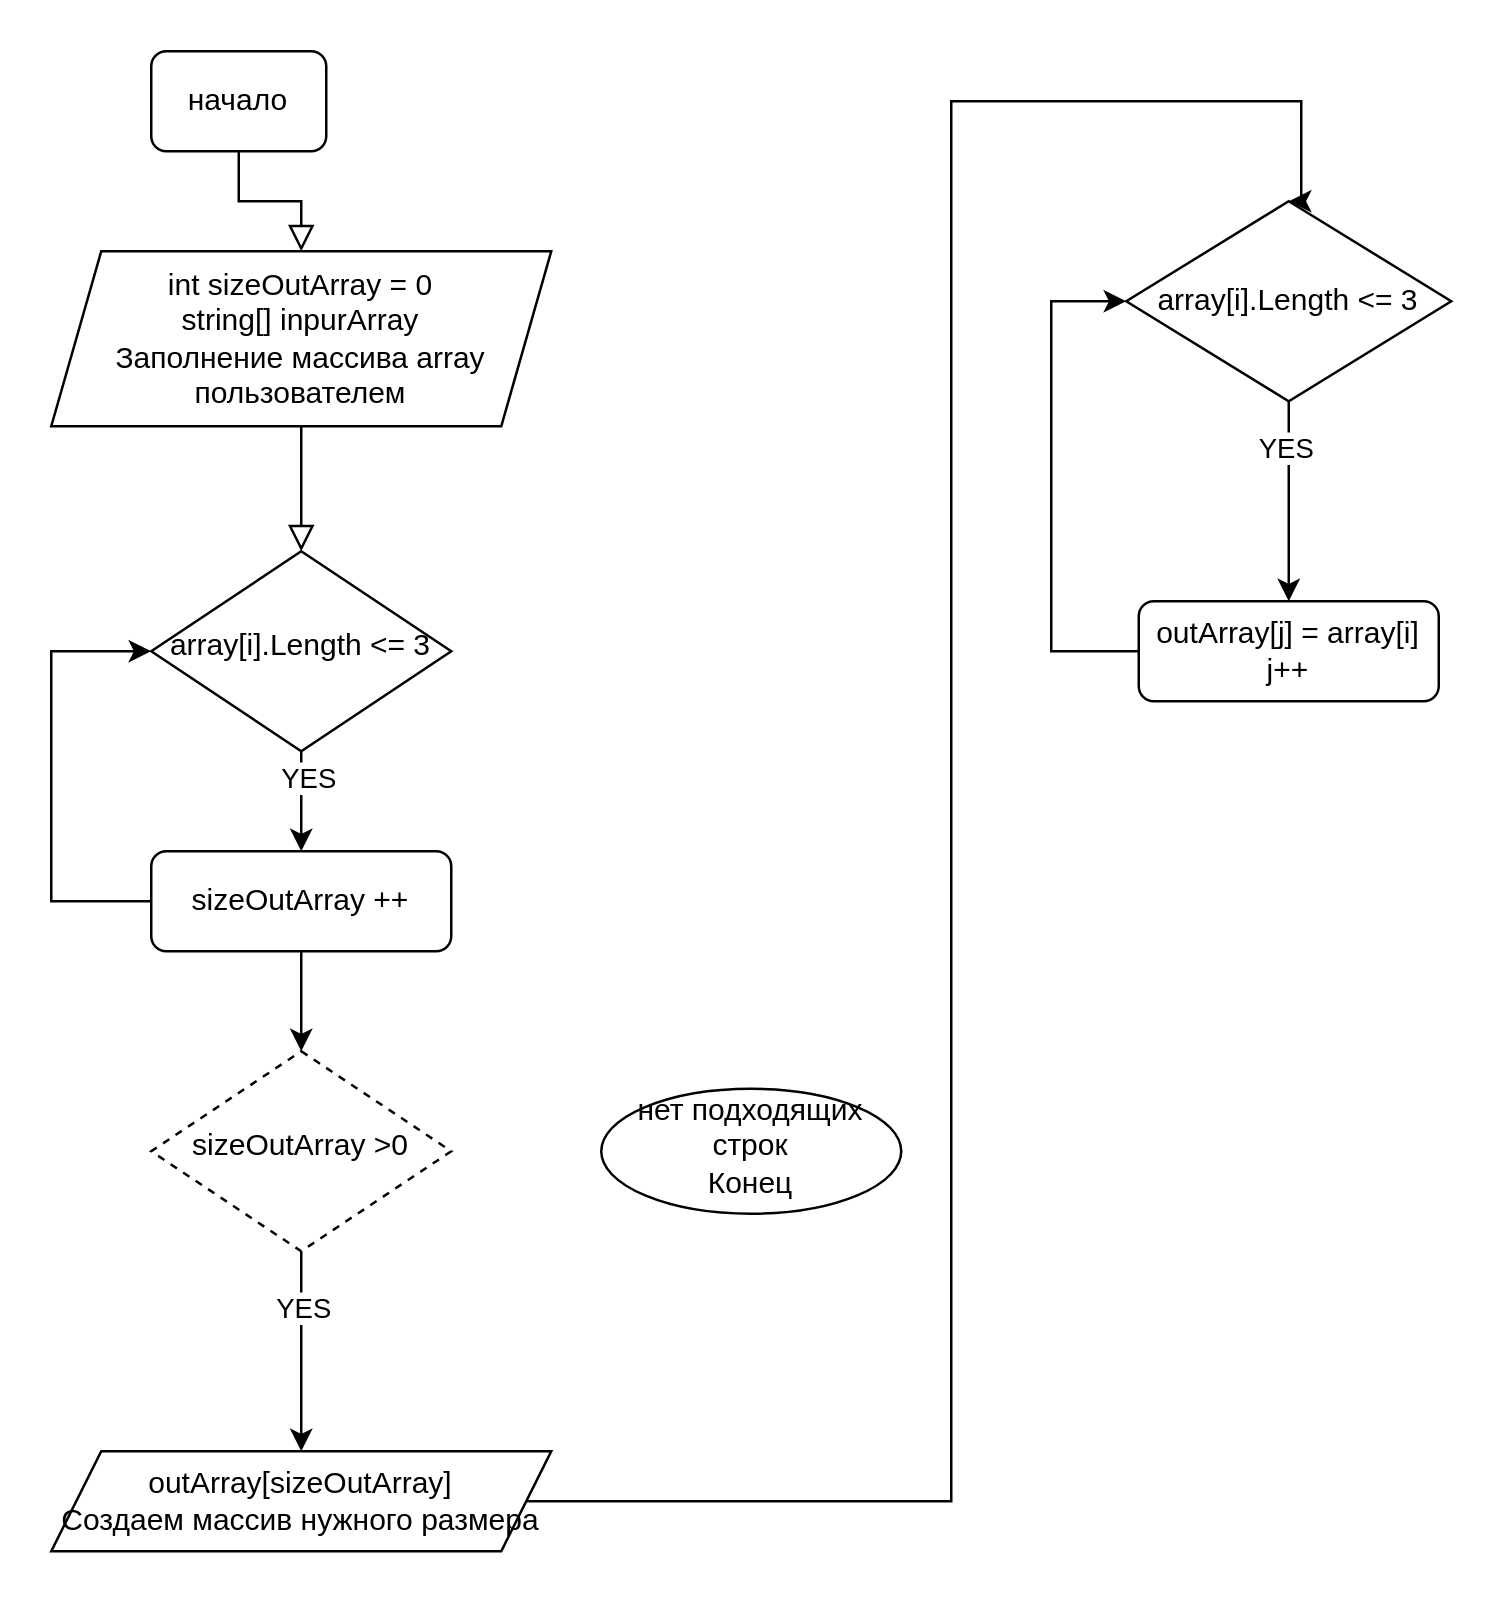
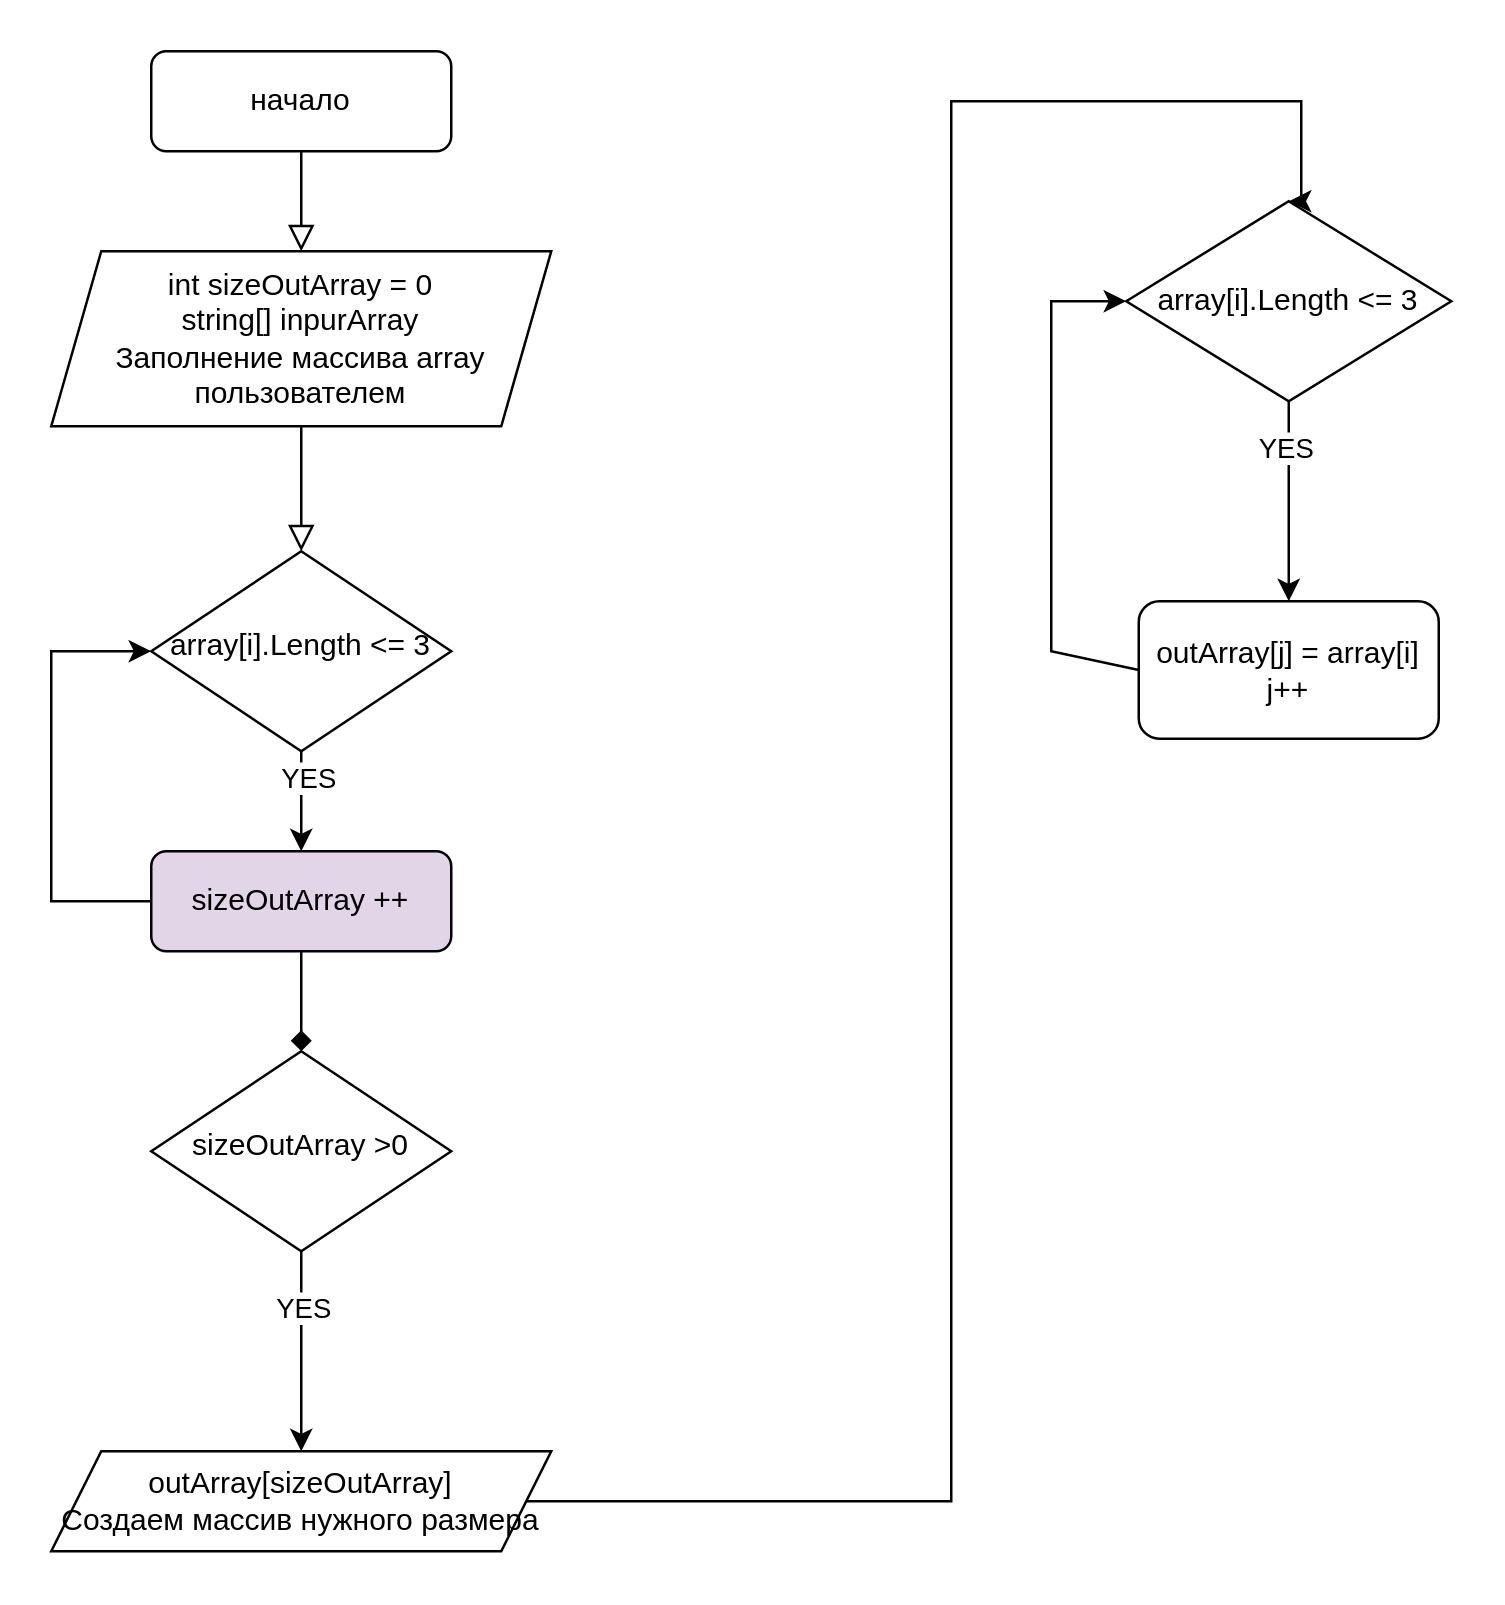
(239, 101) -> (301, 101)
(1289, 651) -> (1289, 670)
(301, 901) -> (301, 901)
(301, 1032) -> (301, 1031)
(301, 1151) -> (301, 1151)
(751, 1151) -> none
